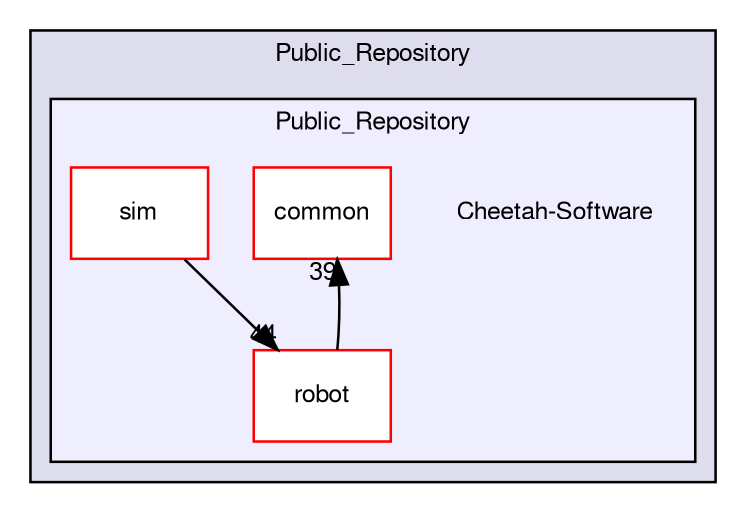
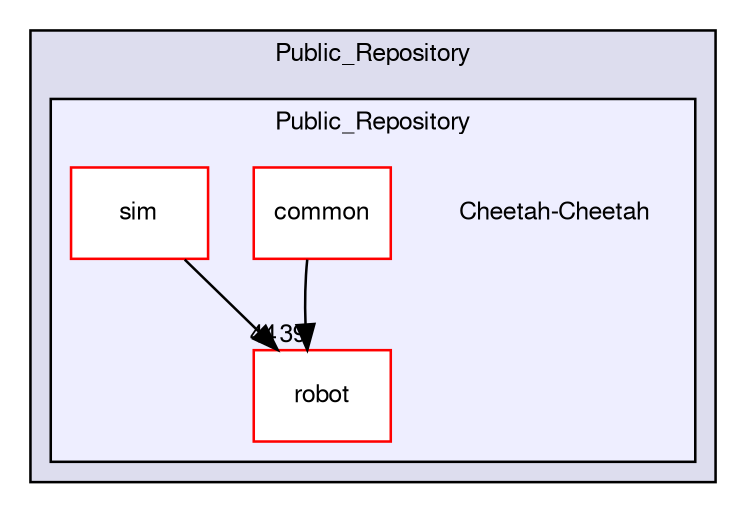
(556, 213) -> (556, 213)
(339, 318) -> (305, 292)
